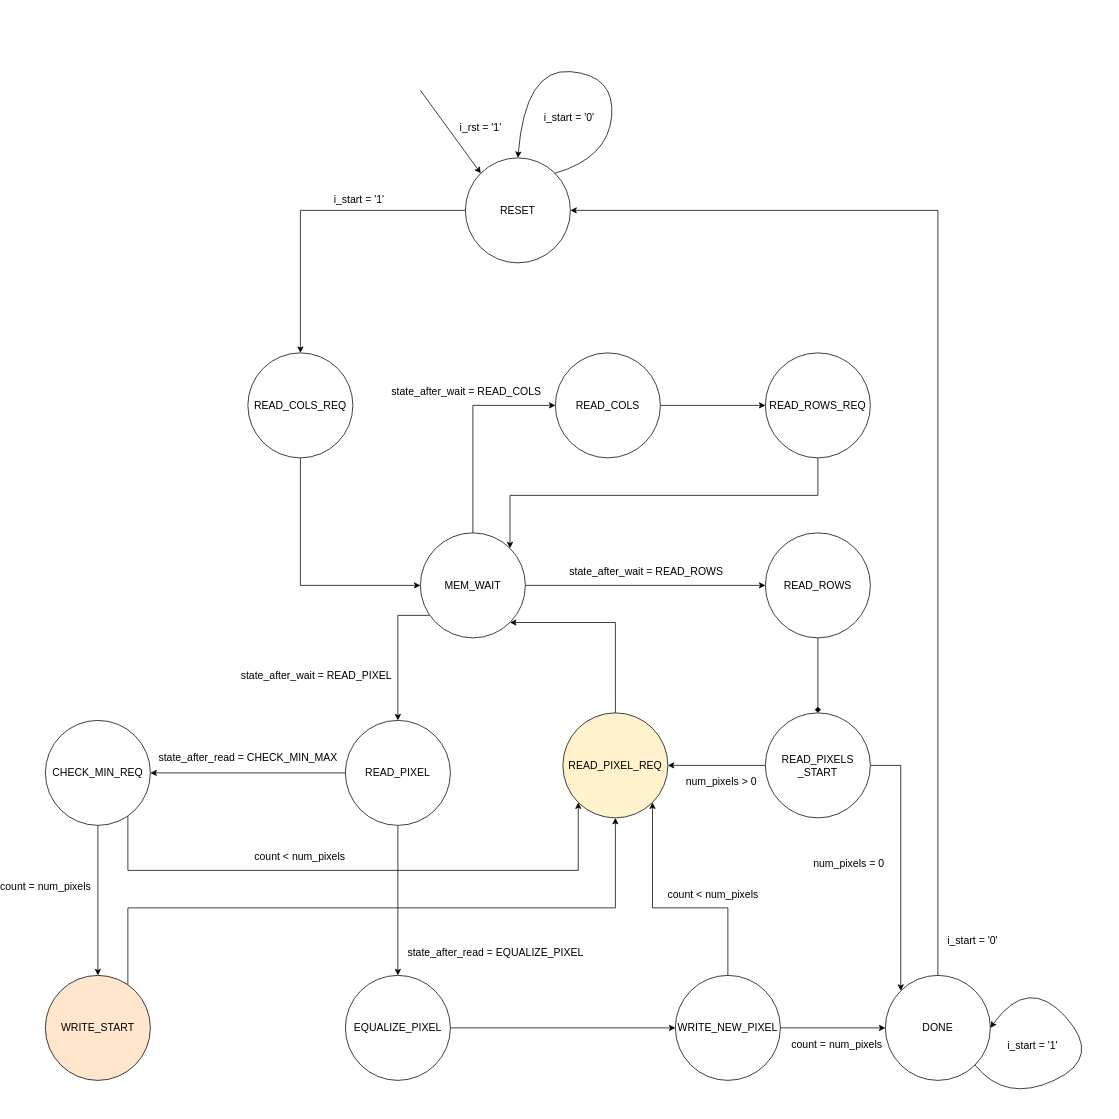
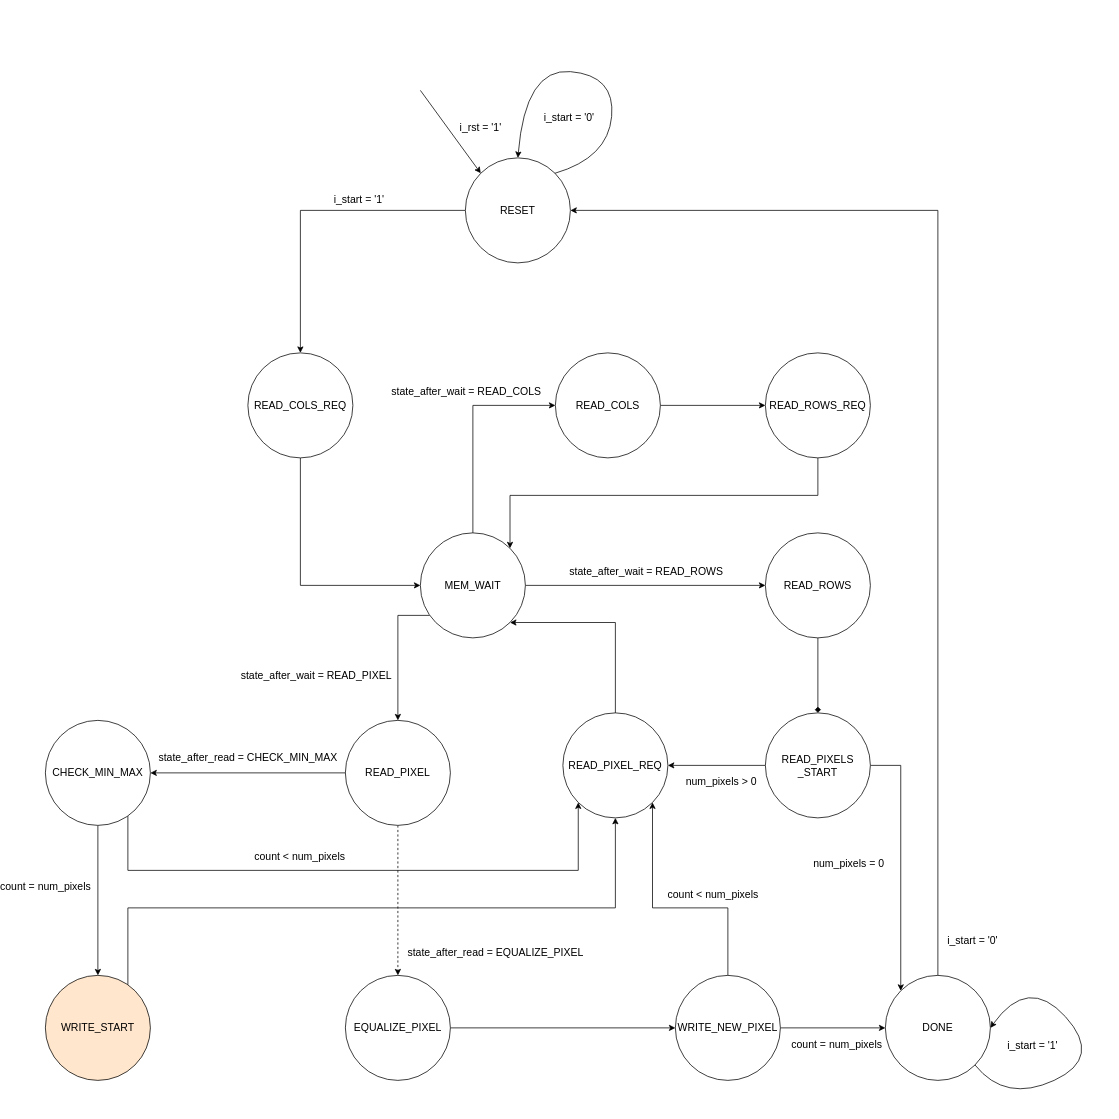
(615, 765) -> (615, 765)
(98, 773) -> (98, 773)
(398, 897) -> (398, 897)
